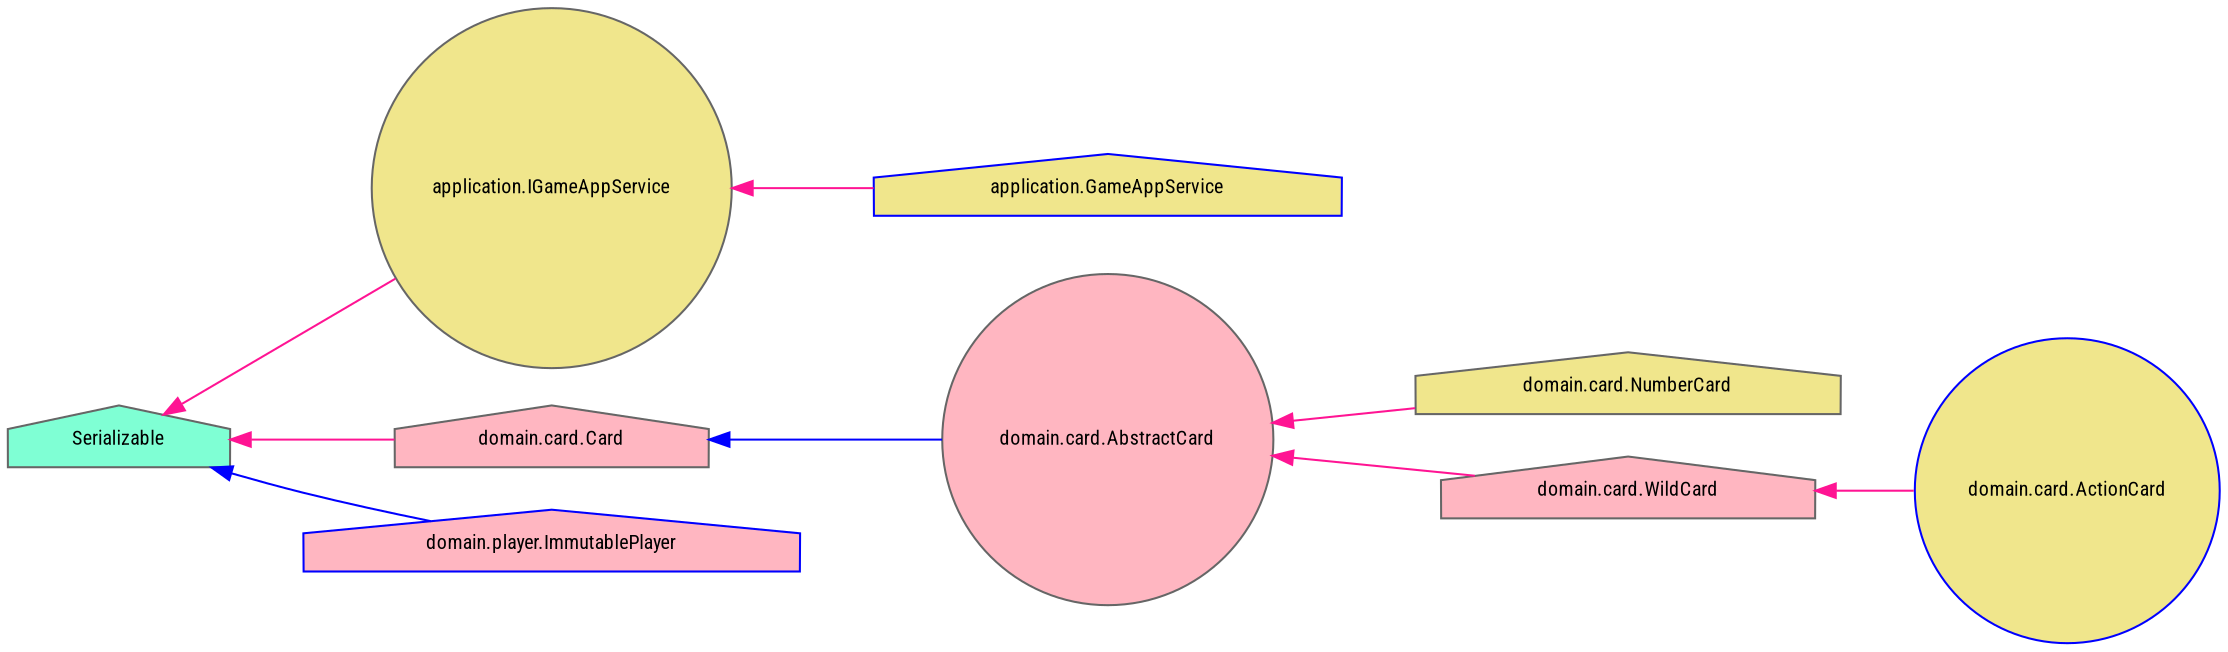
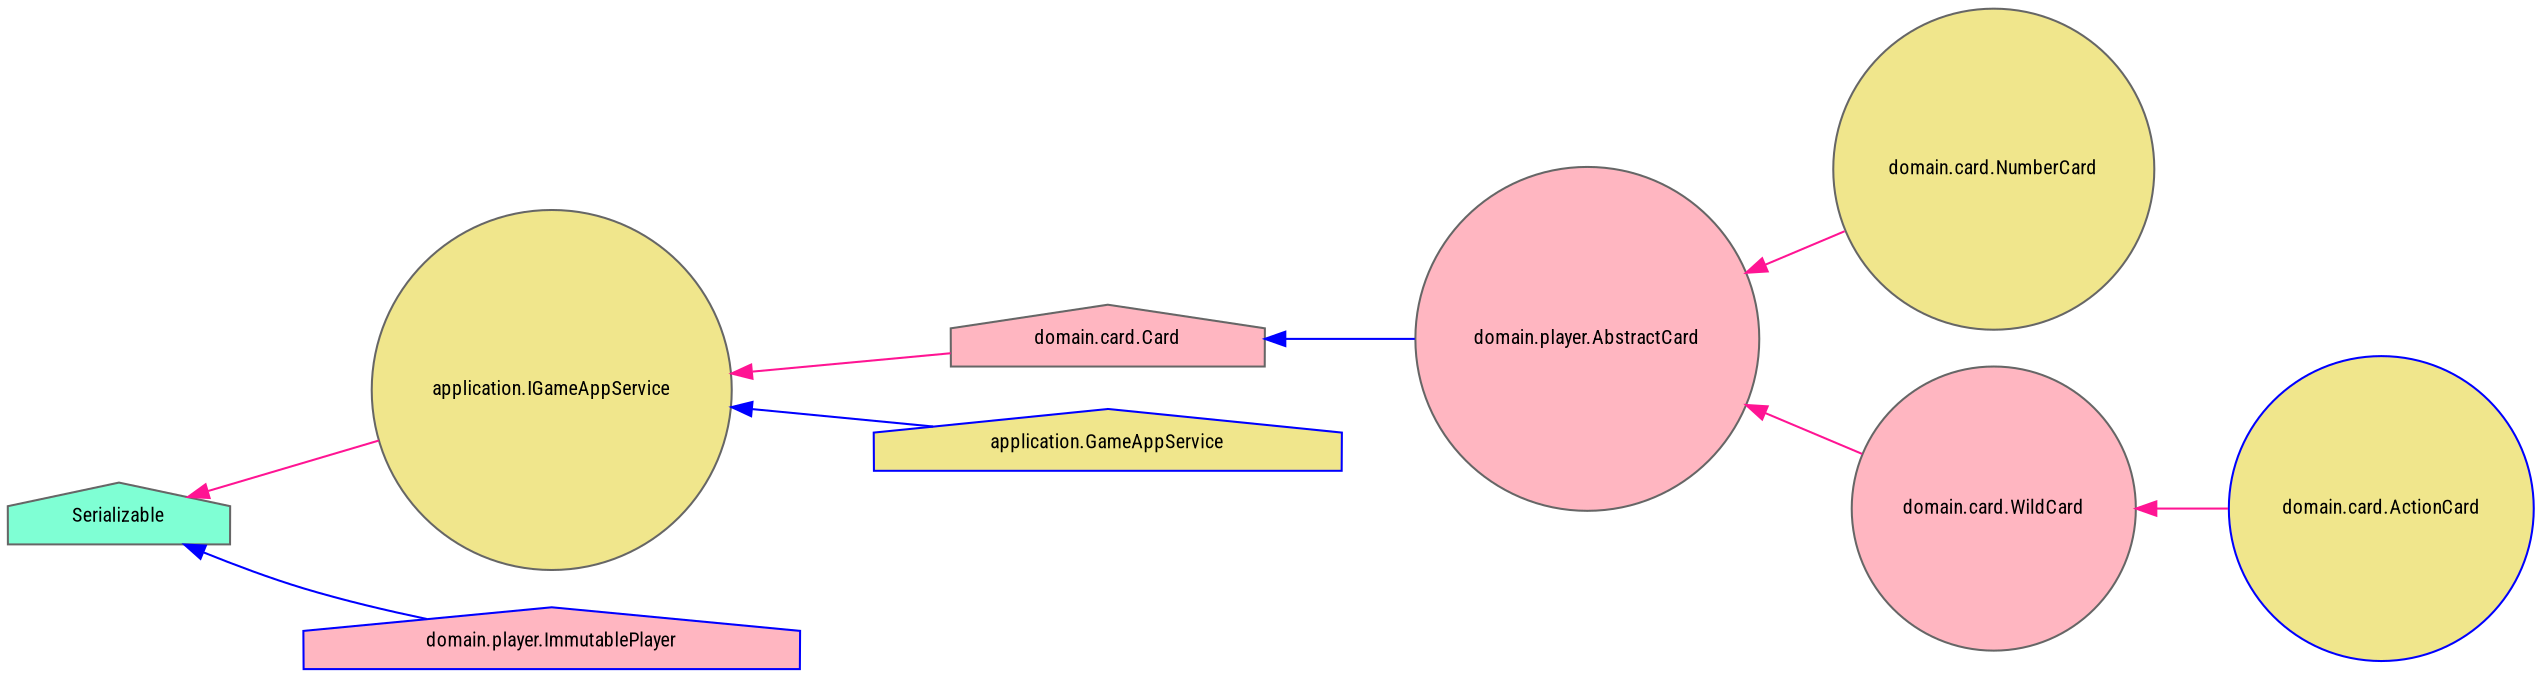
(813, 188) -> (843, 418)
(1628, 386) -> (1994, 169)
(323, 440) -> (852, 362)
(1108, 440) -> (1587, 339)
(1628, 491) -> (1994, 509)
